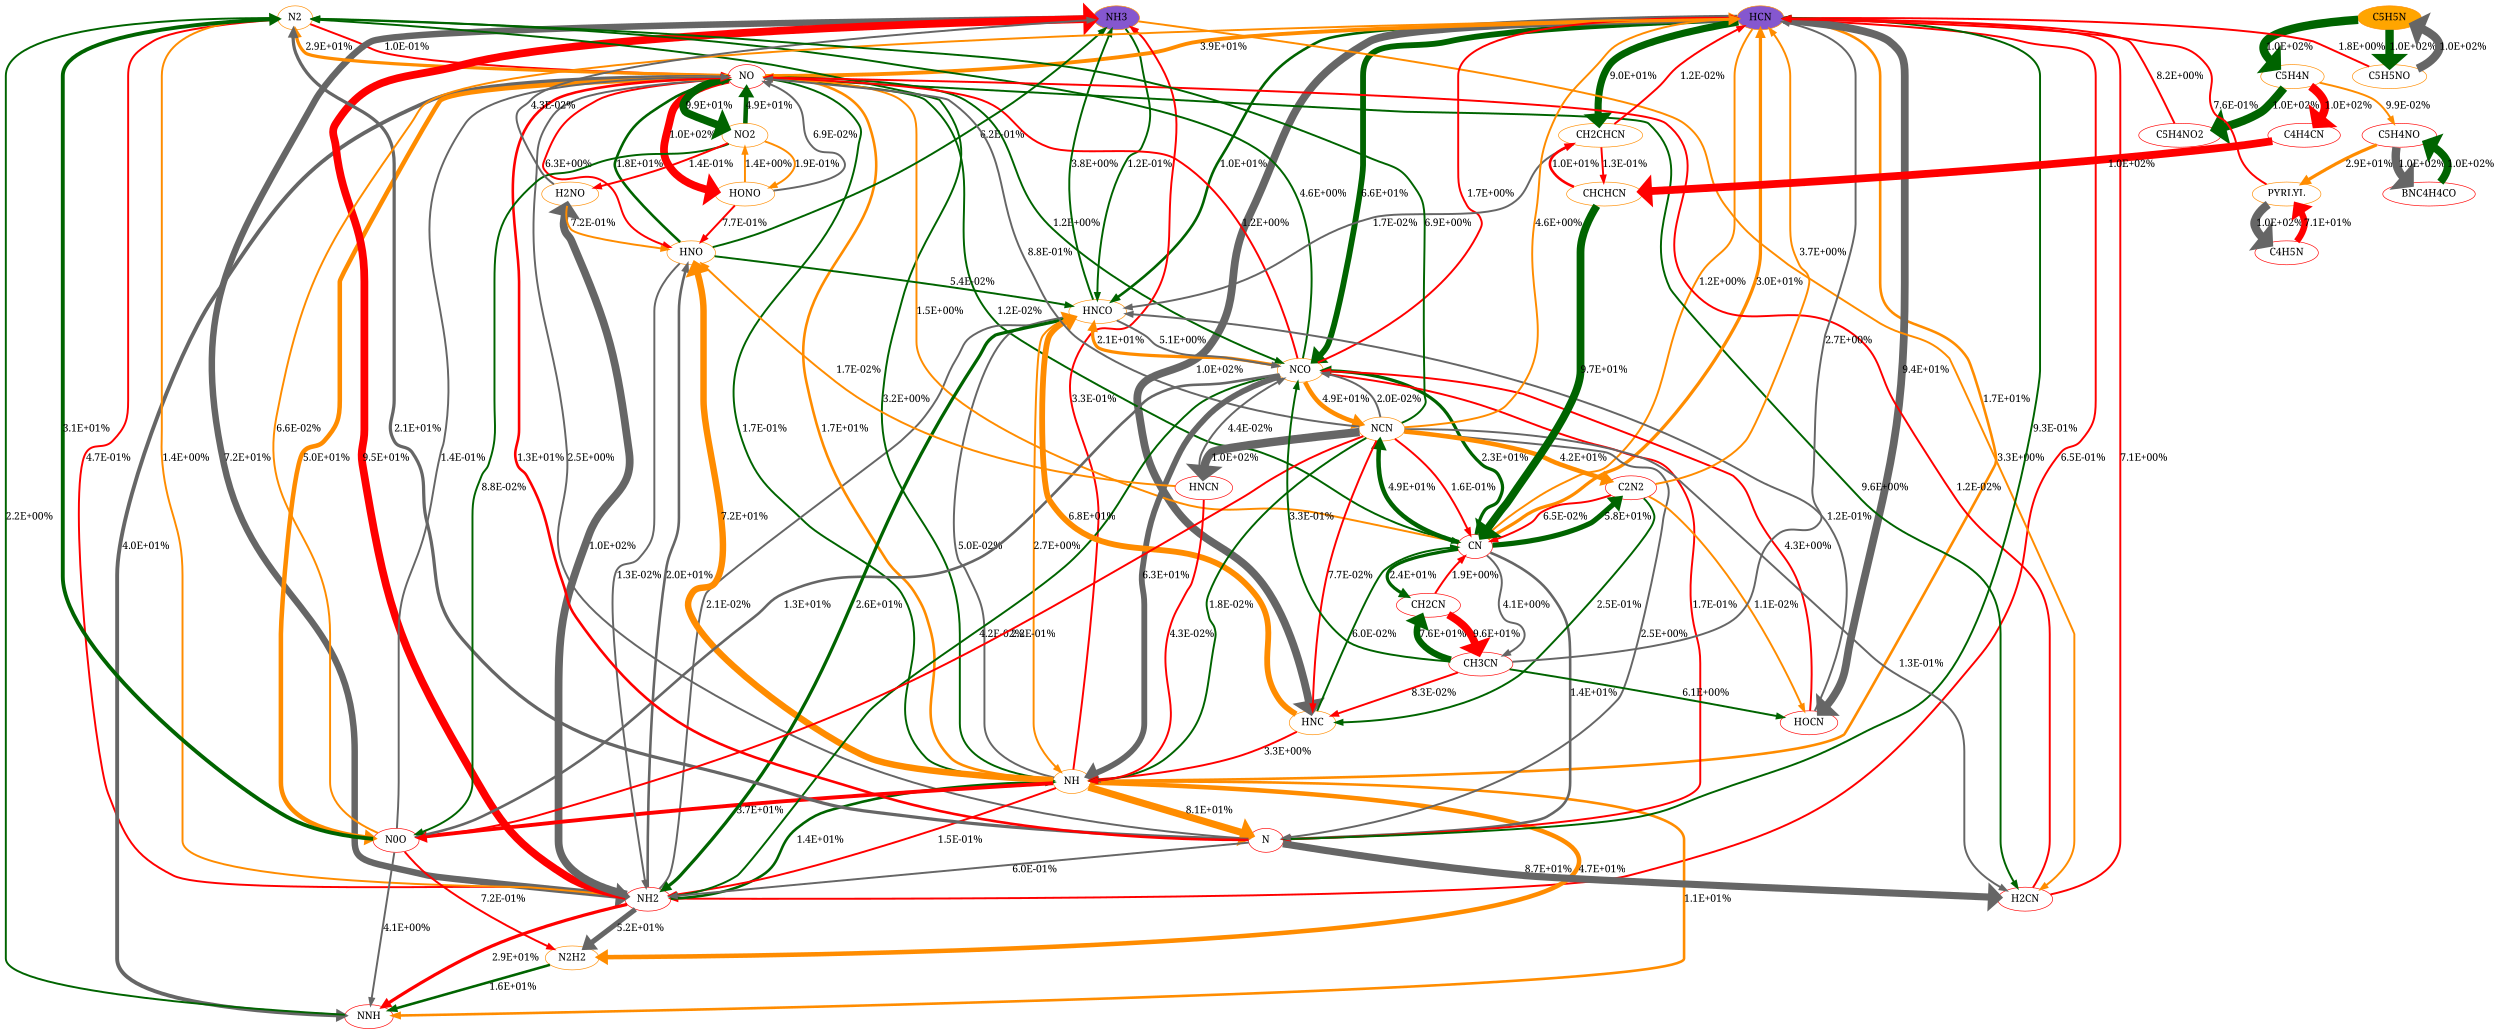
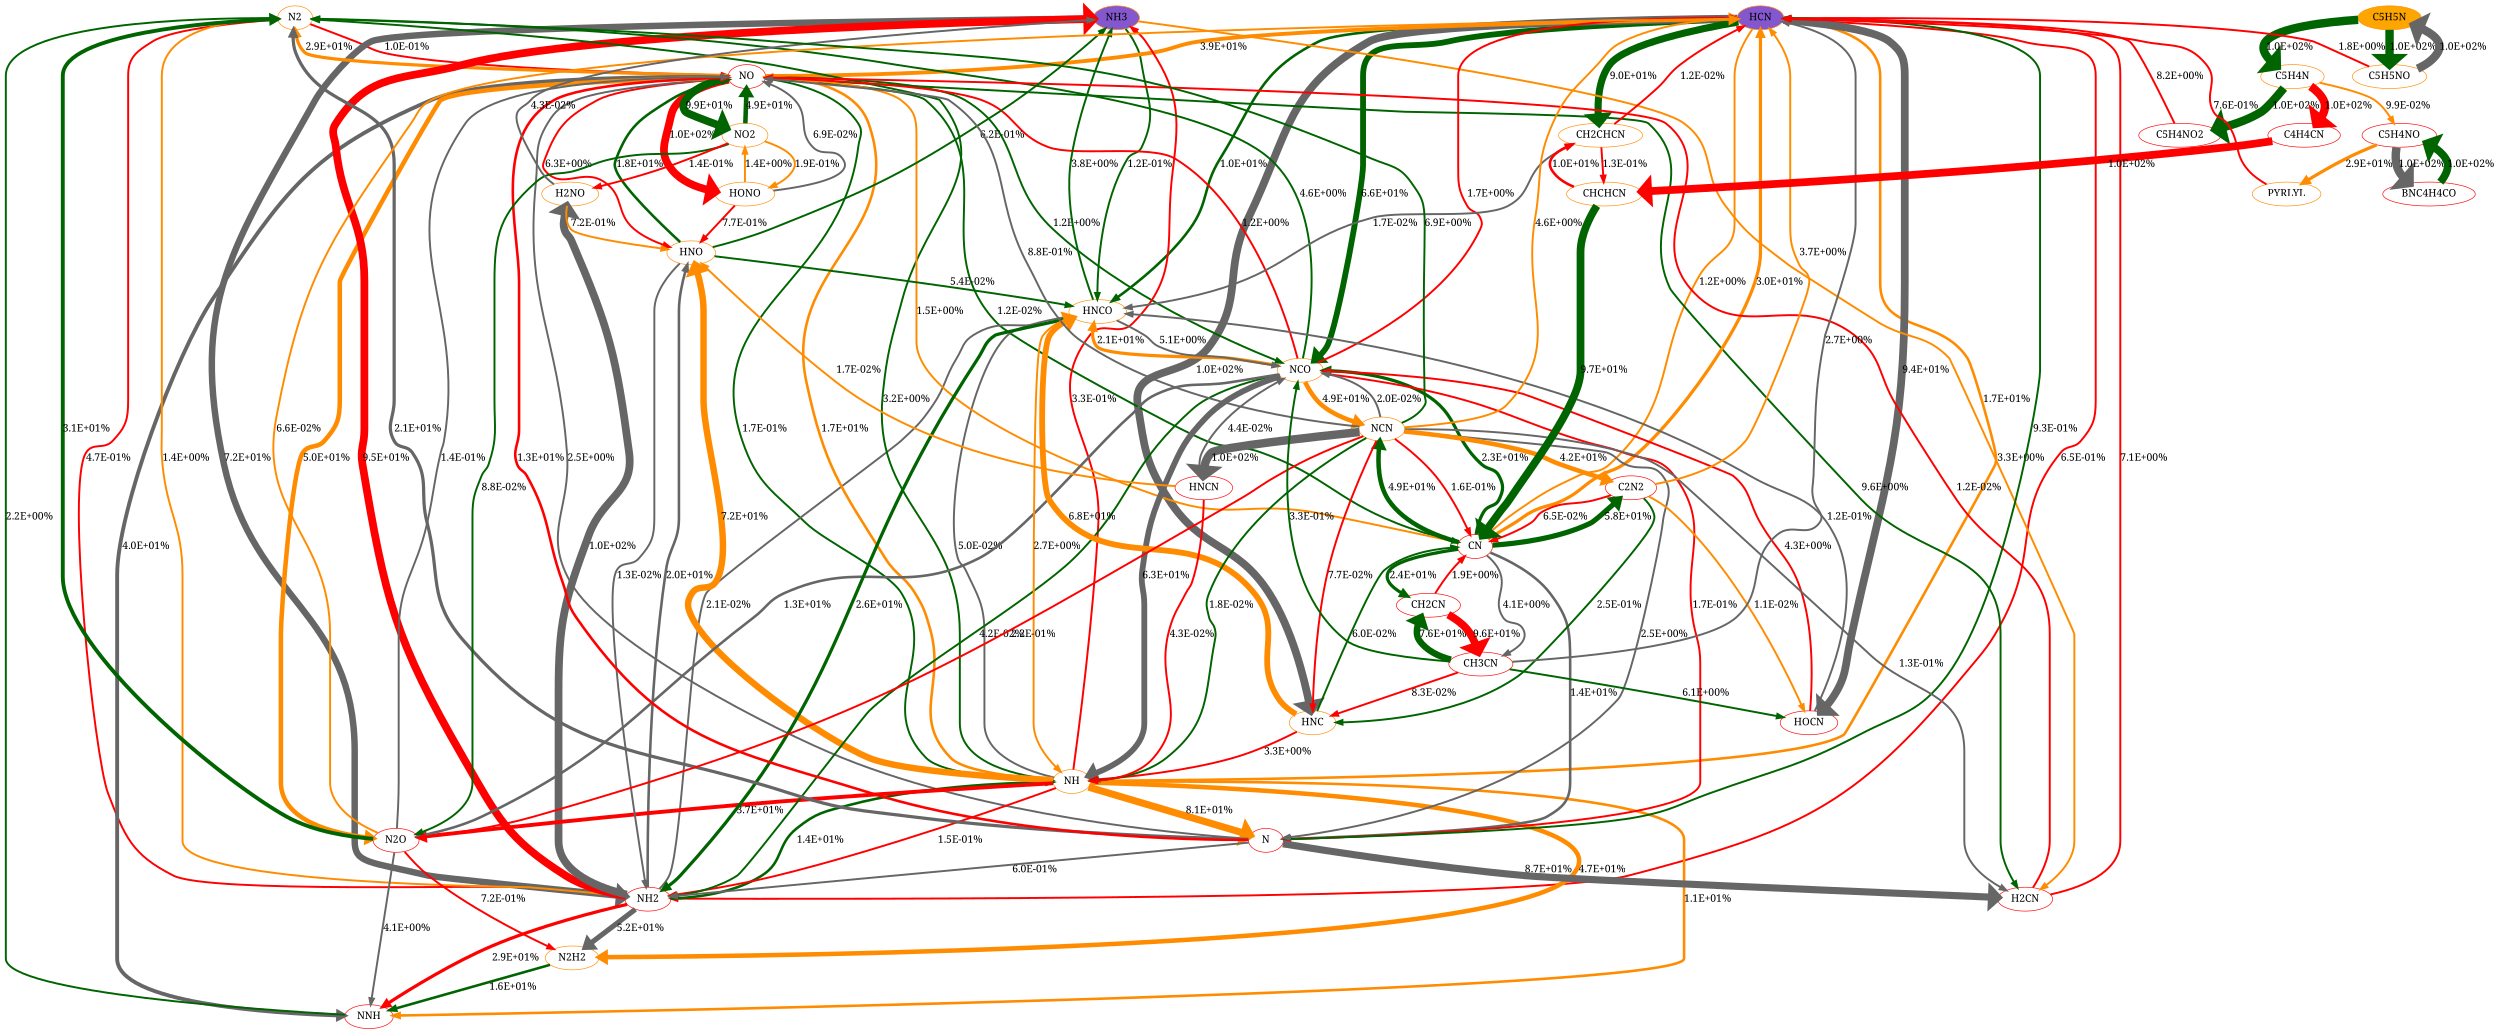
(2287, 253) -> none
(396, 840) -> (396, 840)
